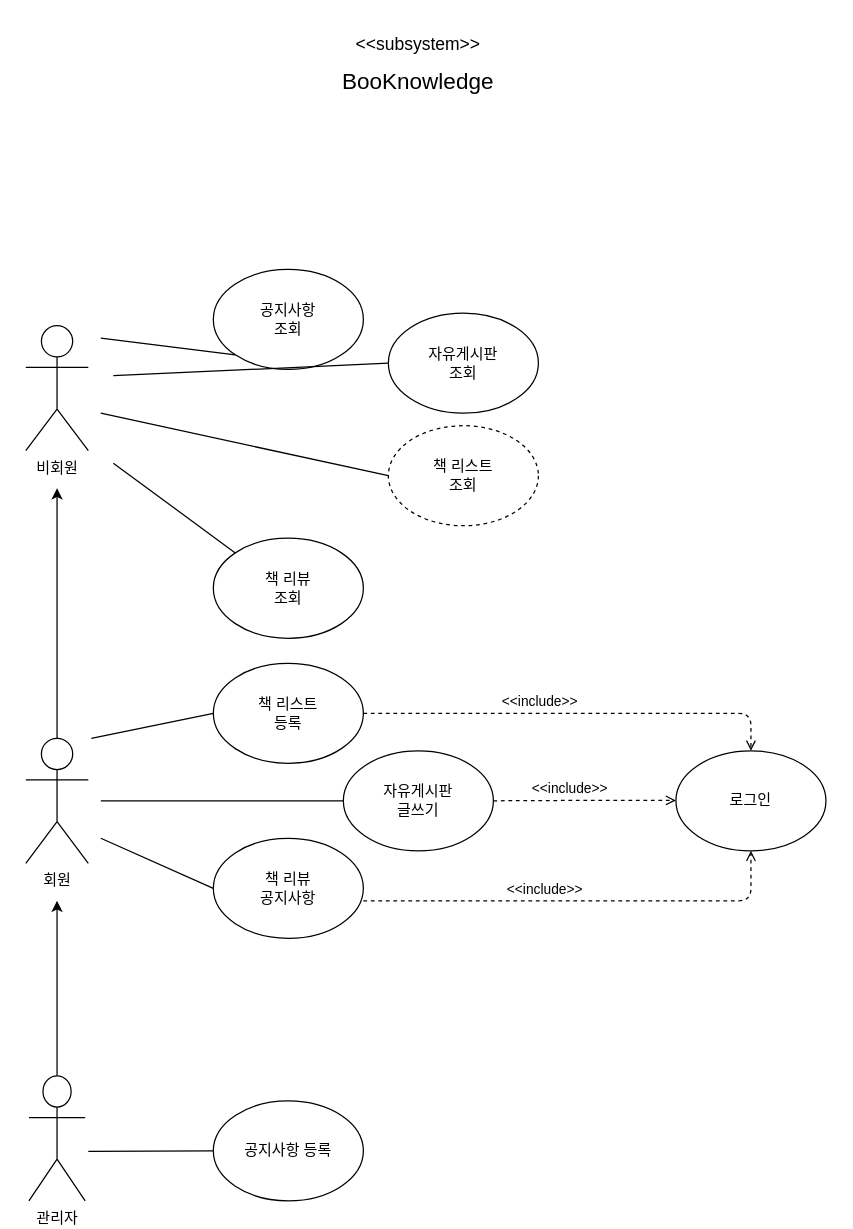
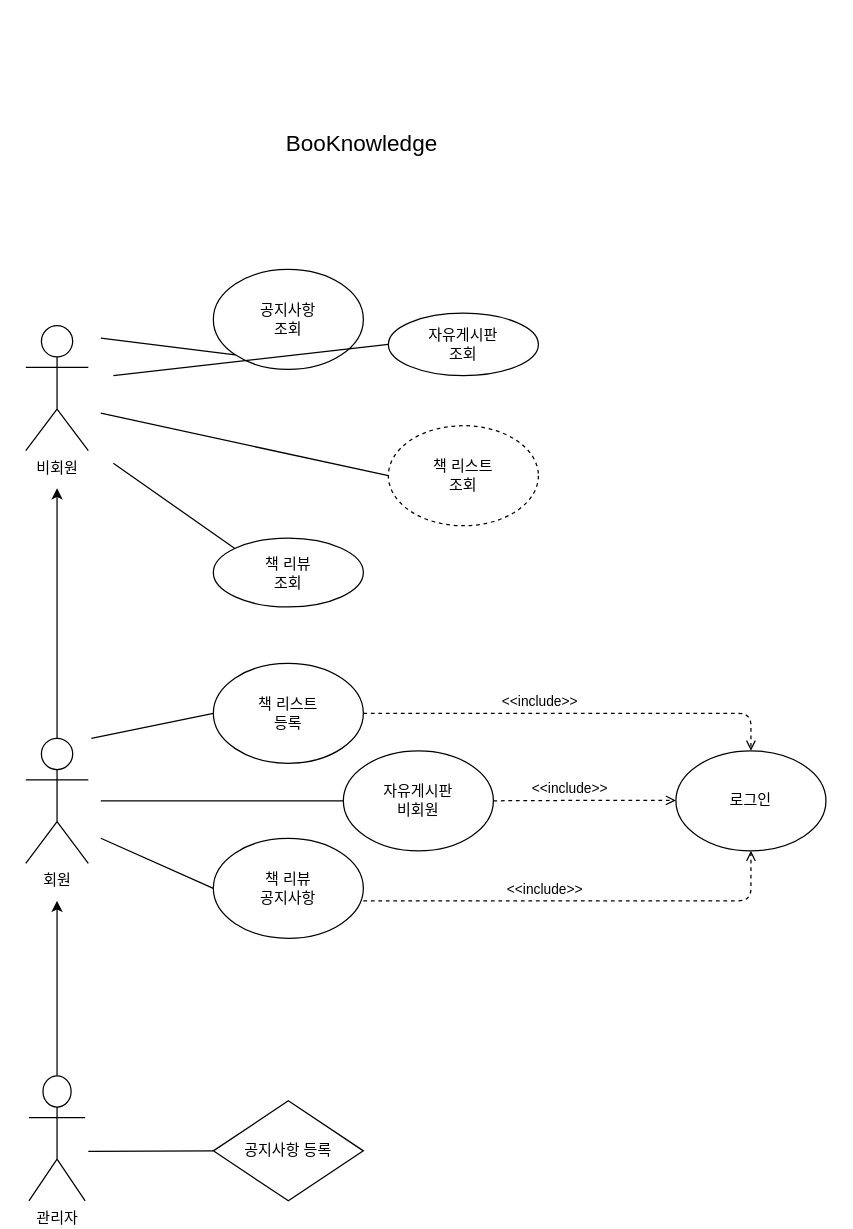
(418, 44) -> none
(418, 82) -> (362, 144)
(463, 363) -> (463, 344)
(288, 588) -> (288, 573)
(418, 801) -> (418, 801)
(288, 1151) -> (288, 1151)
